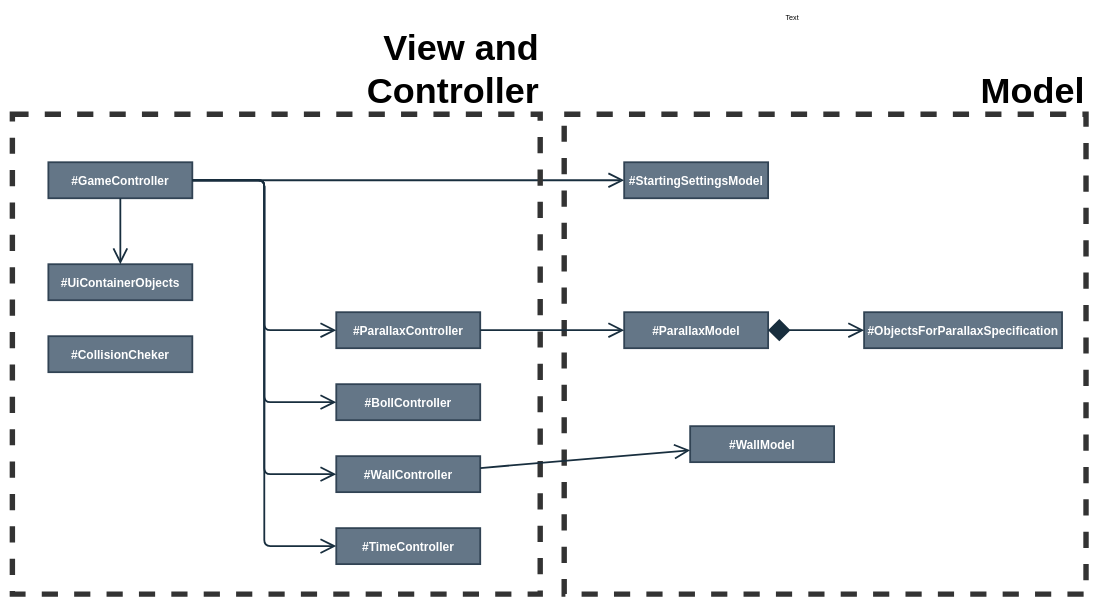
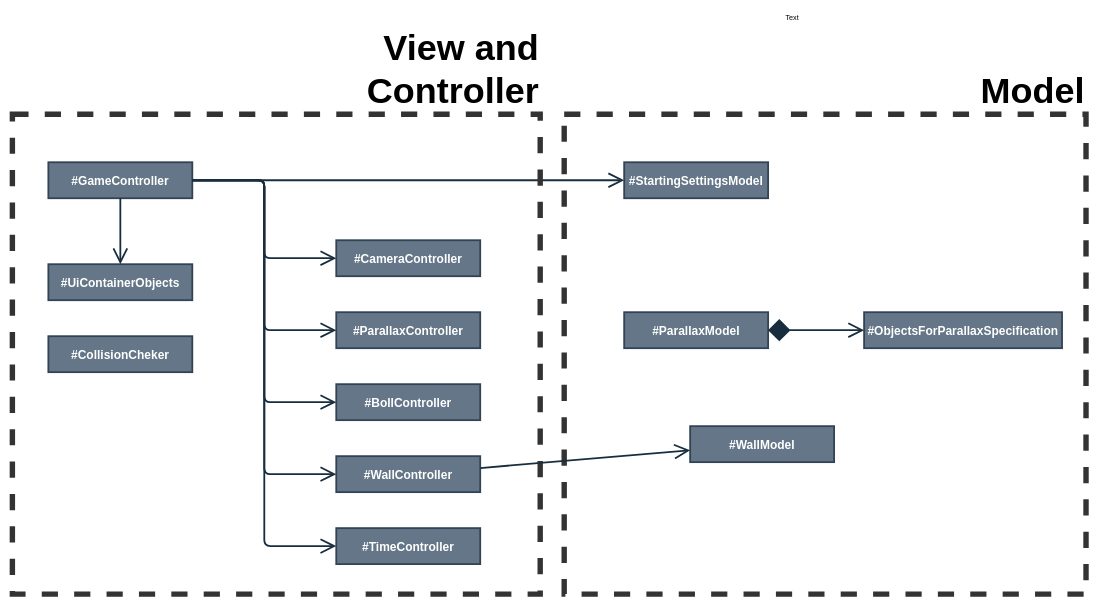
none -> (299, 258)
none -> (408, 258)
(550, 330) -> none
